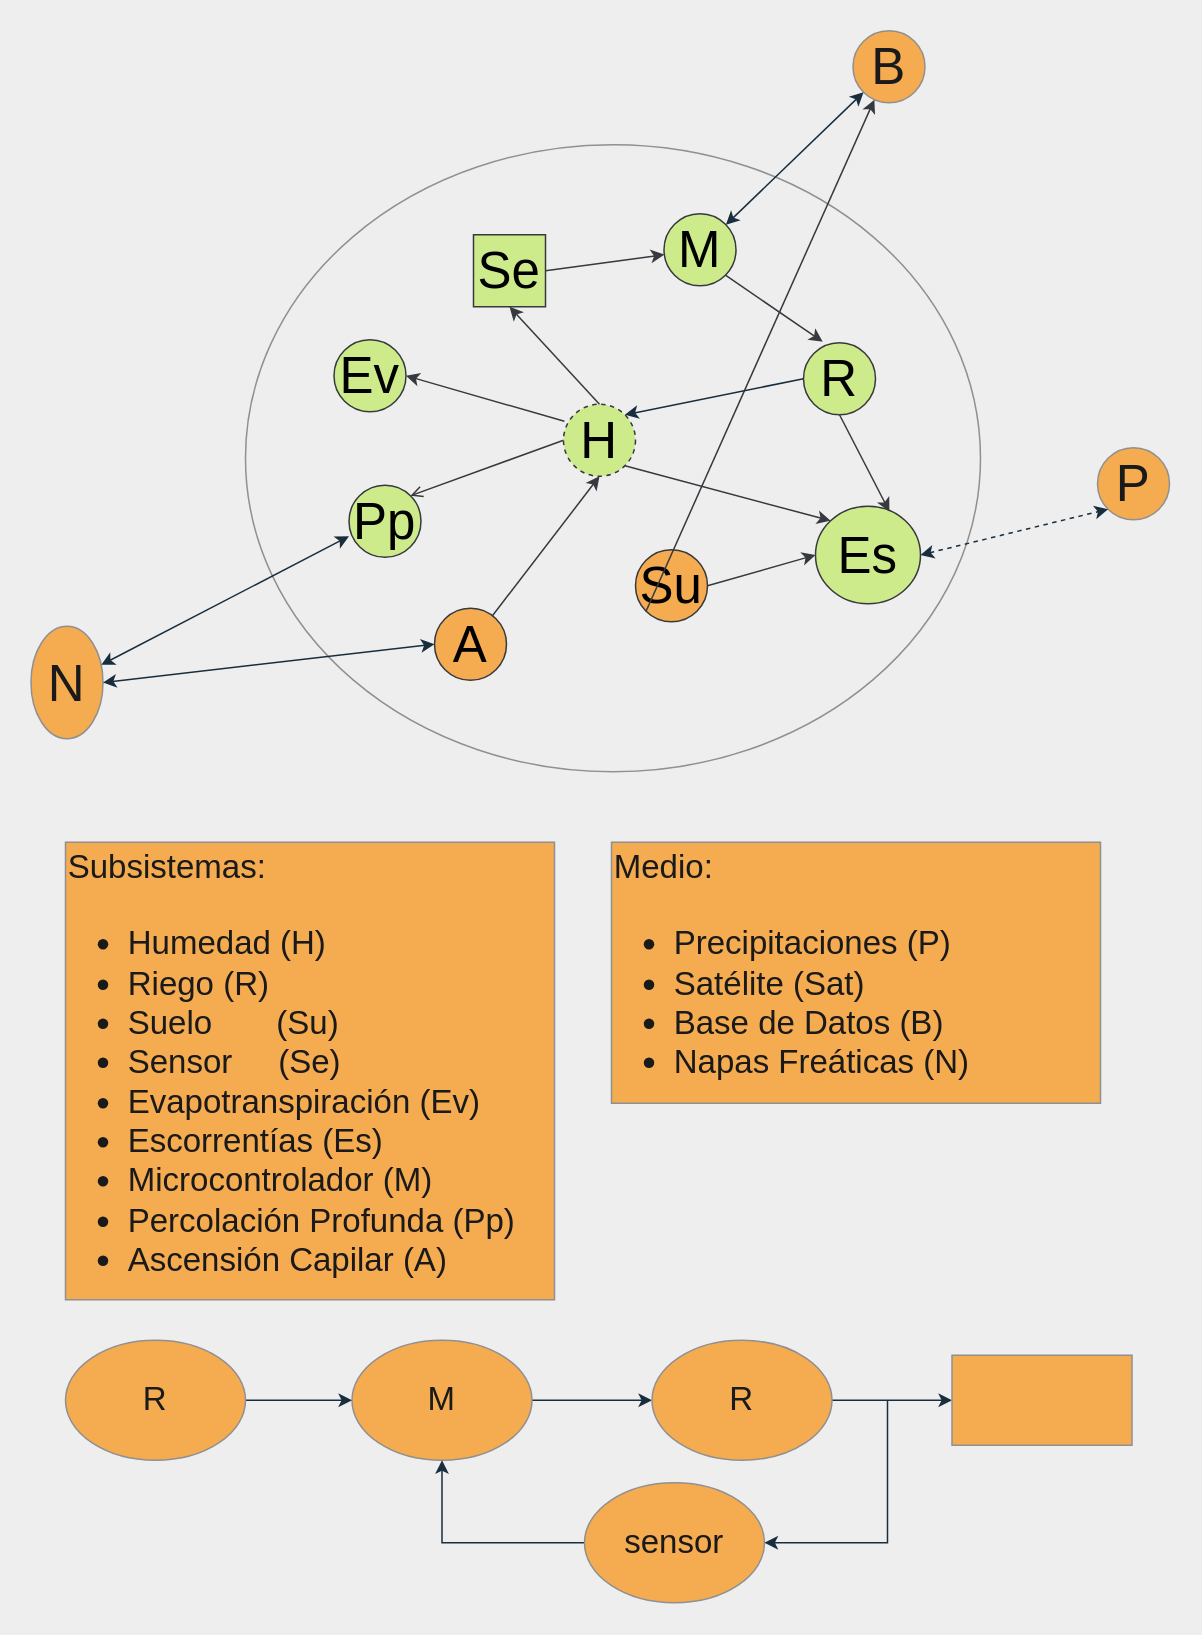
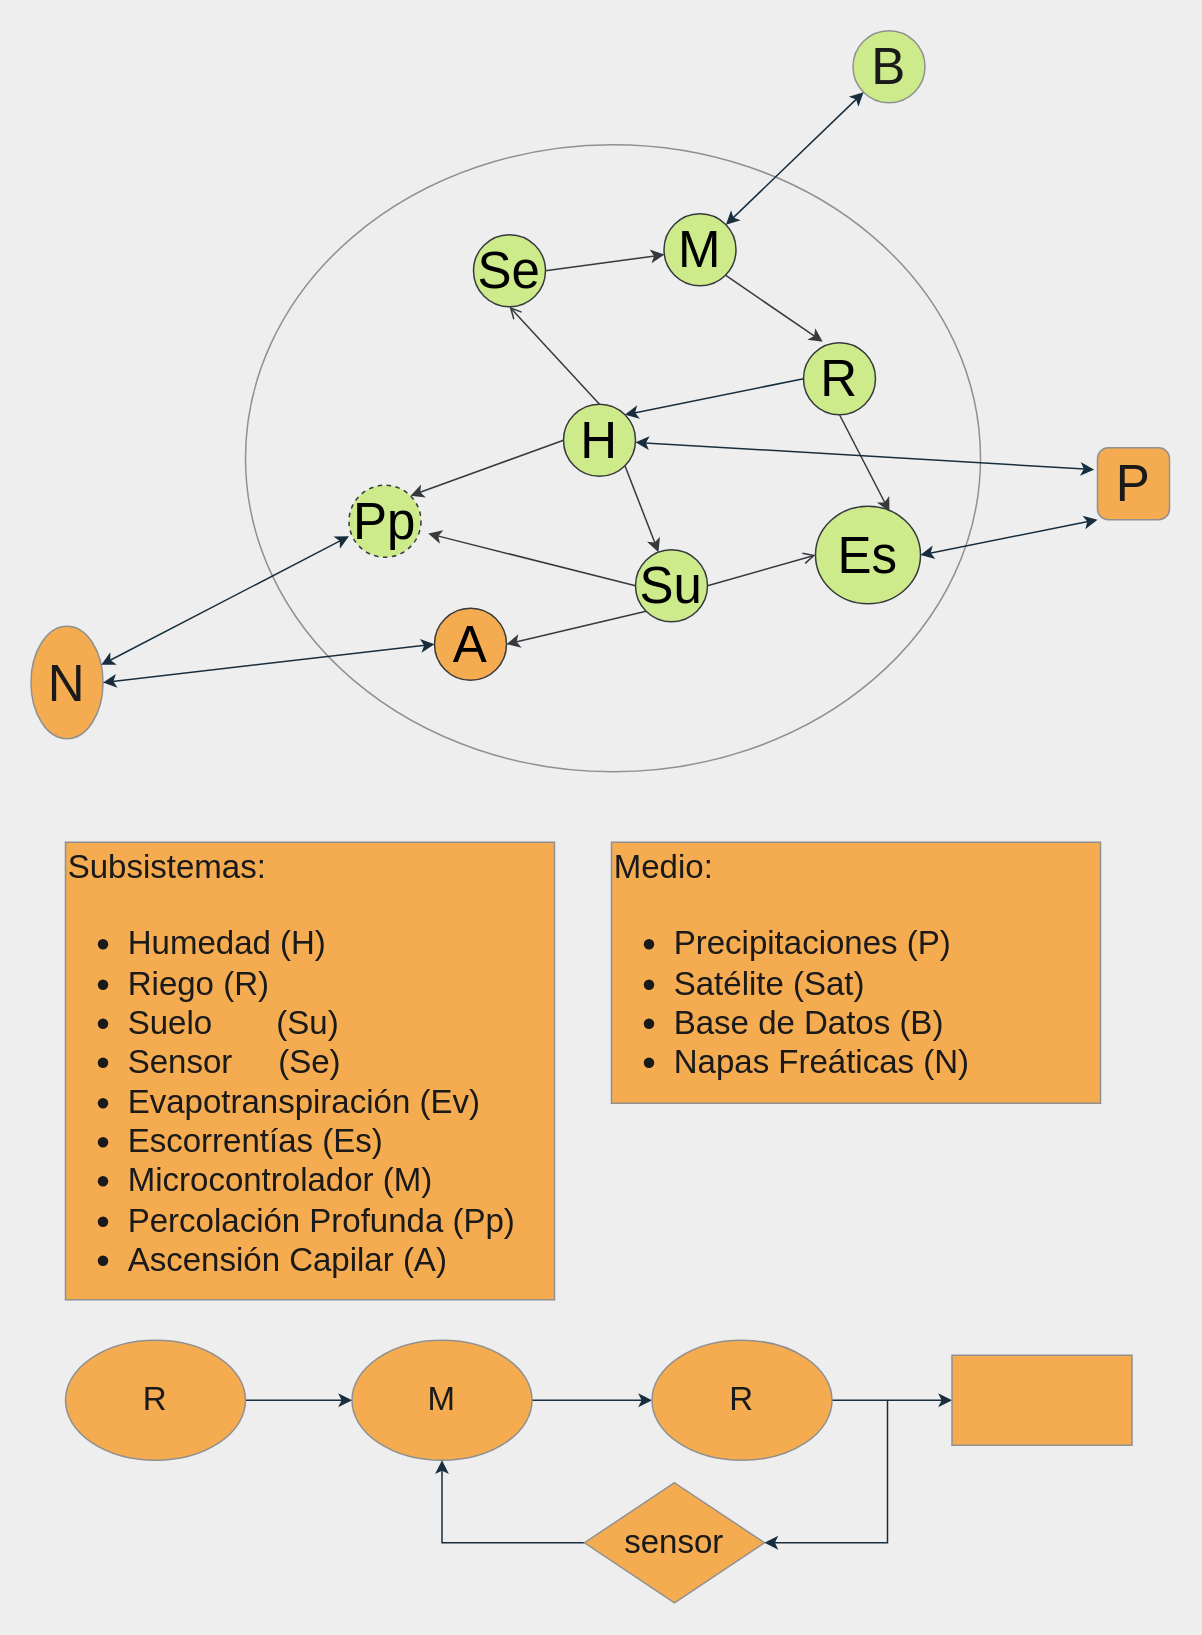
(889, 67) -> (889, 67)
(509, 271) -> (509, 271)
(516, 315) -> (514, 312)
(758, 360) -> (581, 627)
(370, 376) -> none
(490, 400) -> none
(599, 440) -> (599, 440)
none -> (865, 456)
(1133, 484) -> (1133, 484)
(722, 492) -> (640, 504)
(419, 493) -> (421, 492)
(385, 521) -> (385, 521)
(1014, 532) -> (1008, 537)
(543, 550) -> none
(804, 558) -> (807, 557)
none -> (536, 561)
(671, 586) -> (671, 586)
(674, 1543) -> (674, 1543)
